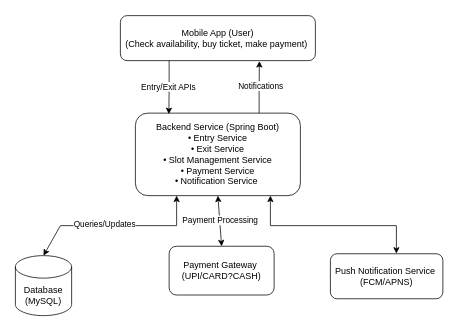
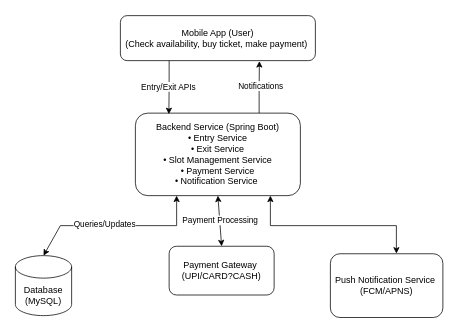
(387, 276) -> (387, 285)
